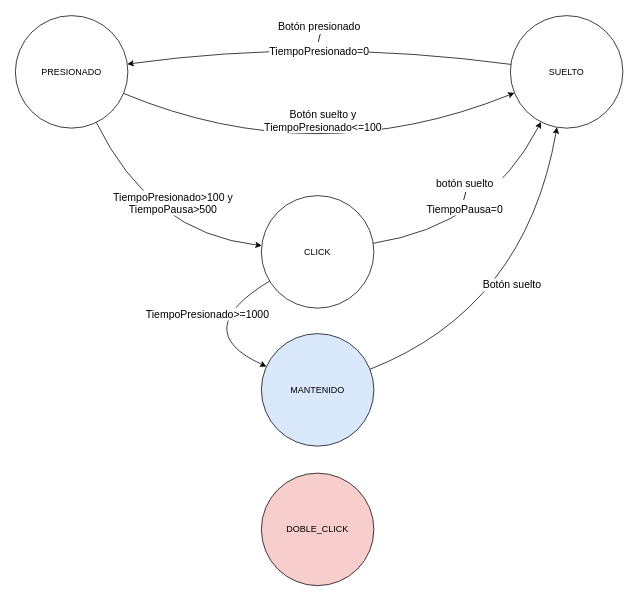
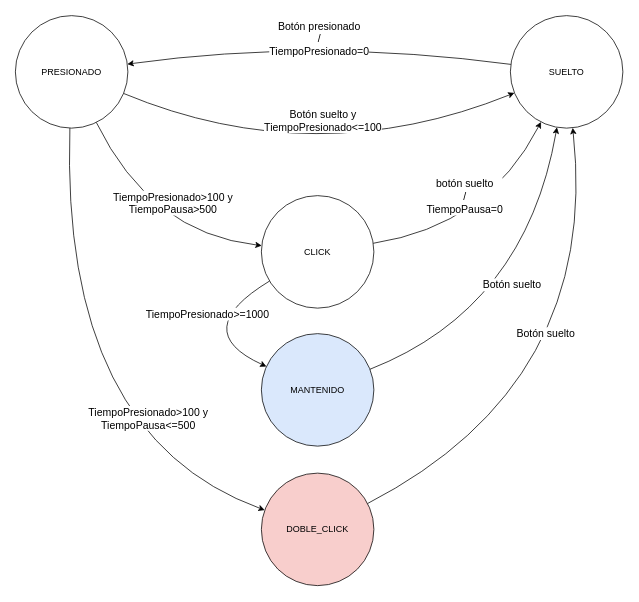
none -> (103, 353)
none -> (534, 353)
